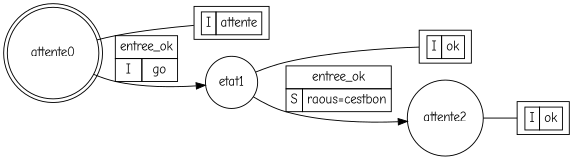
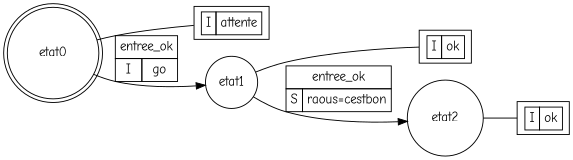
(53, 53) -> (53, 53)
(445, 118) -> (445, 118)
